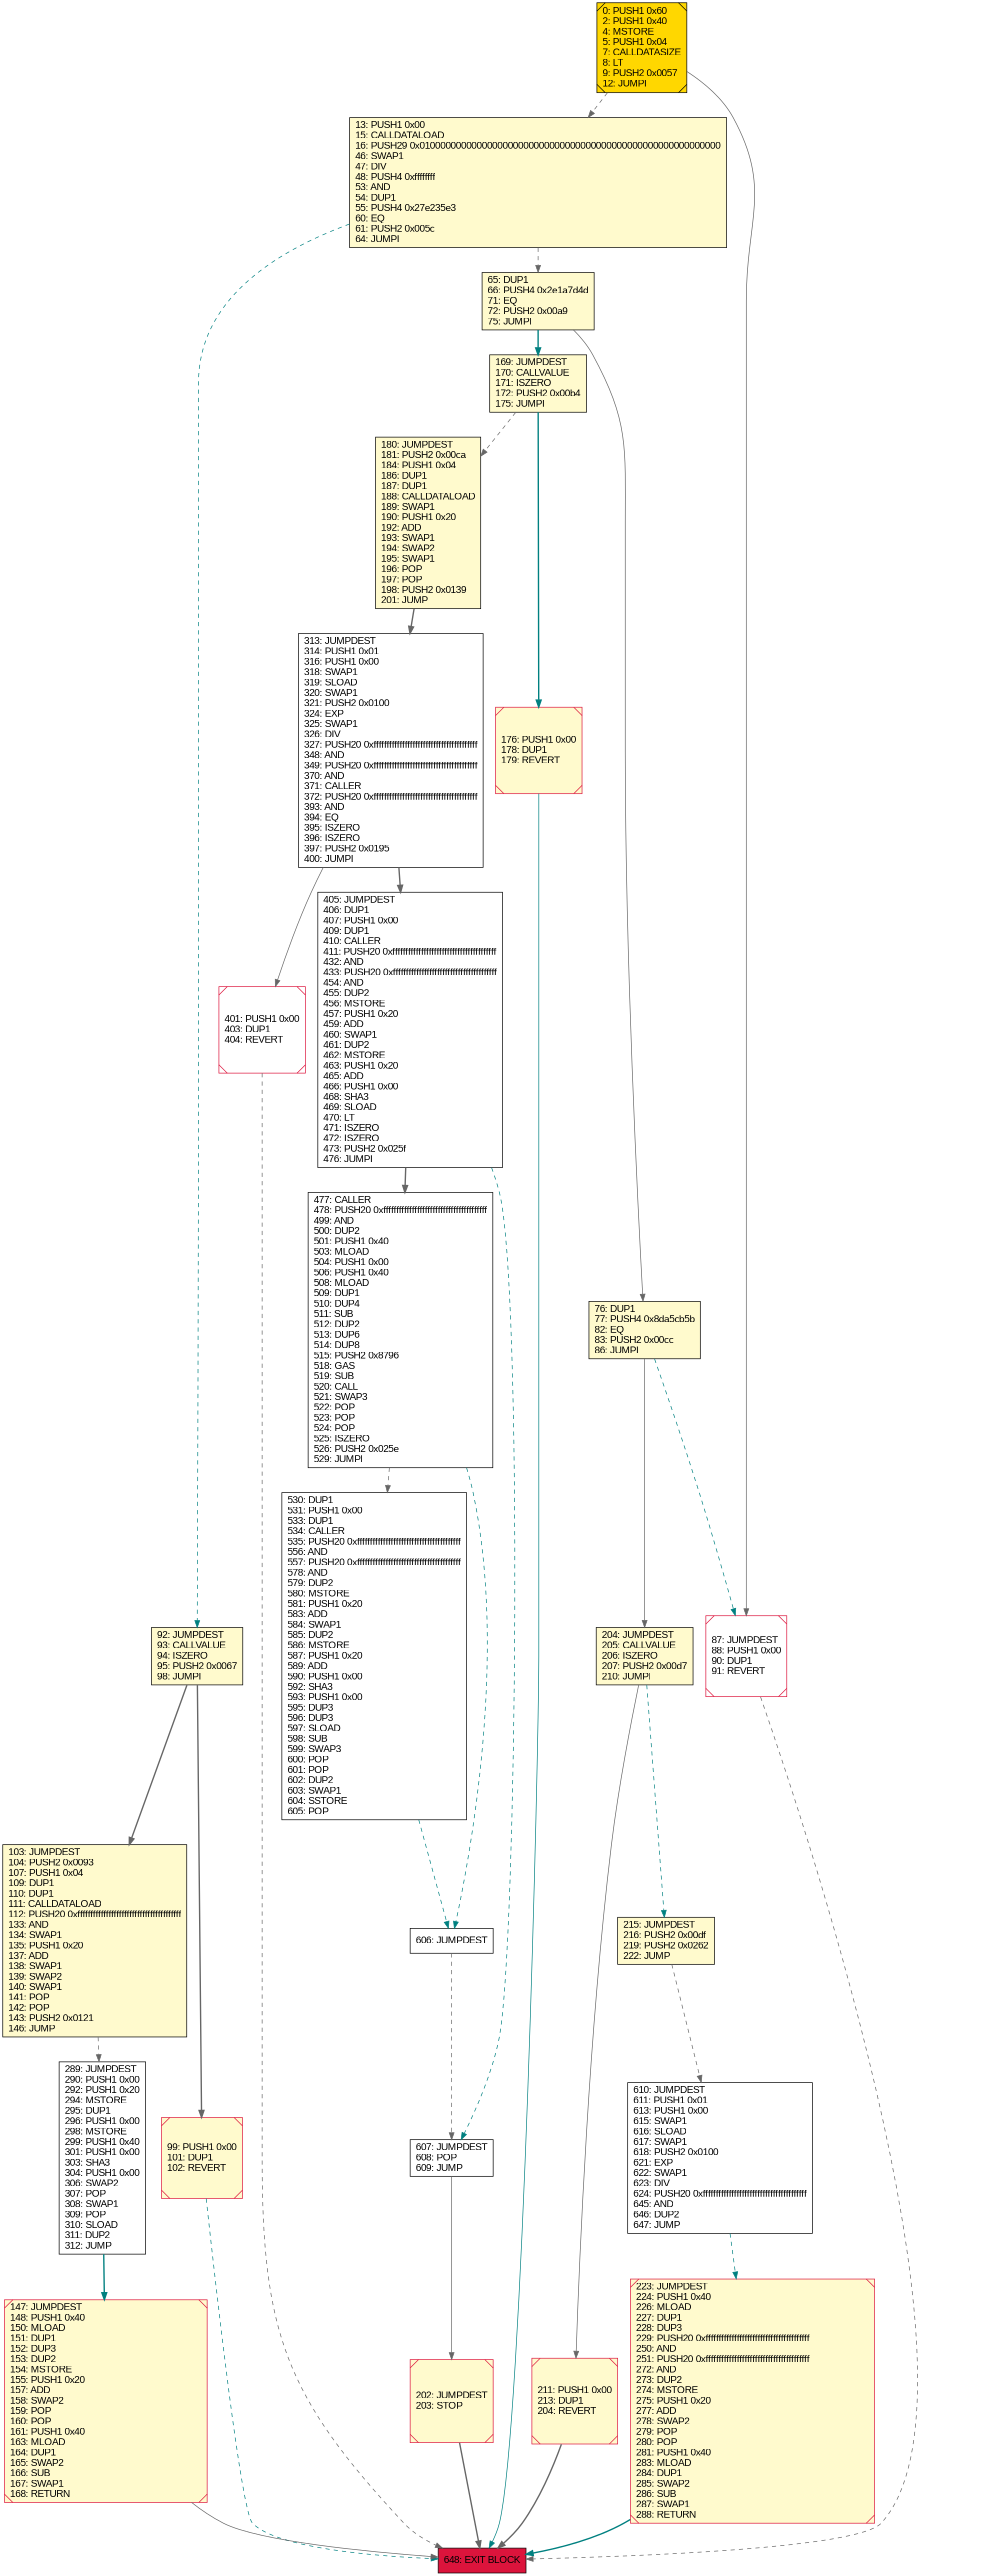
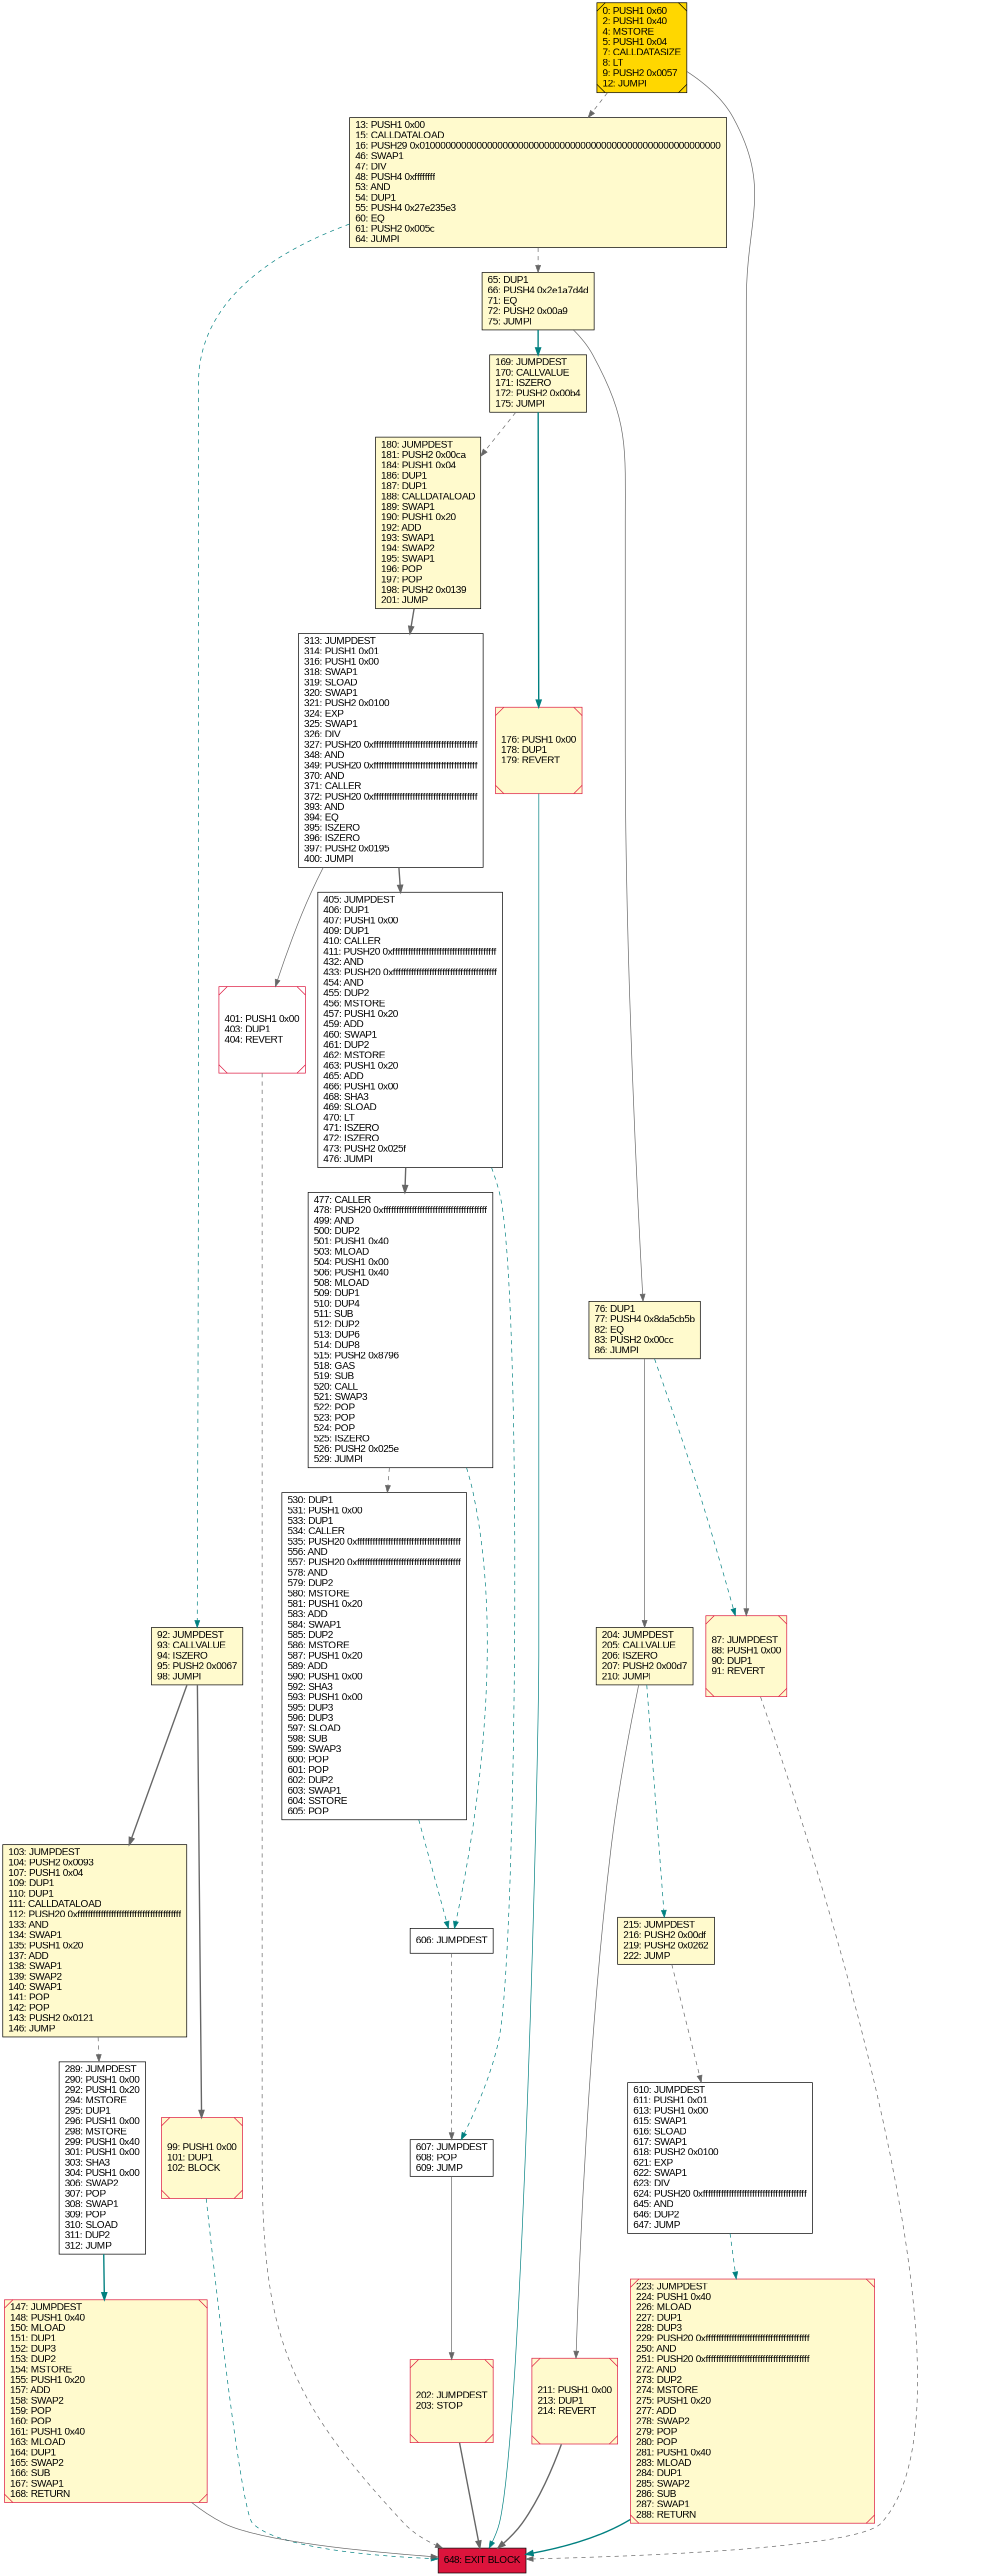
(746, 1656) -> (746, 1656)
(202, 2158) -> (202, 2158)
(575, 2401) -> (575, 2401)
